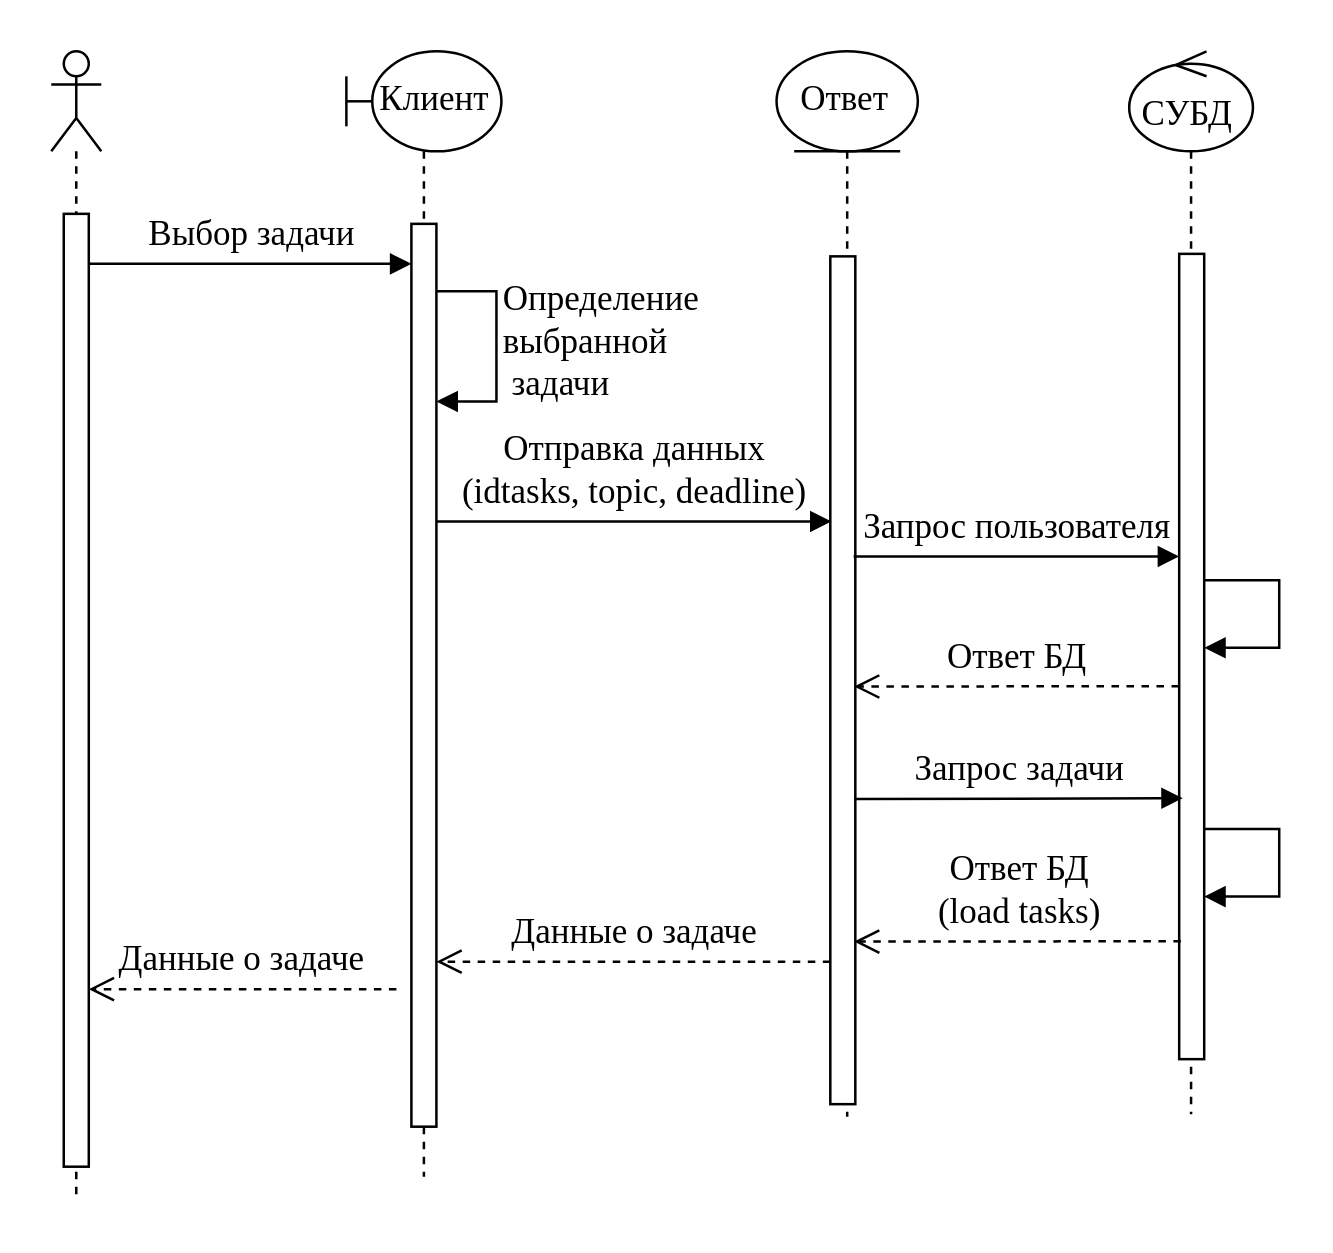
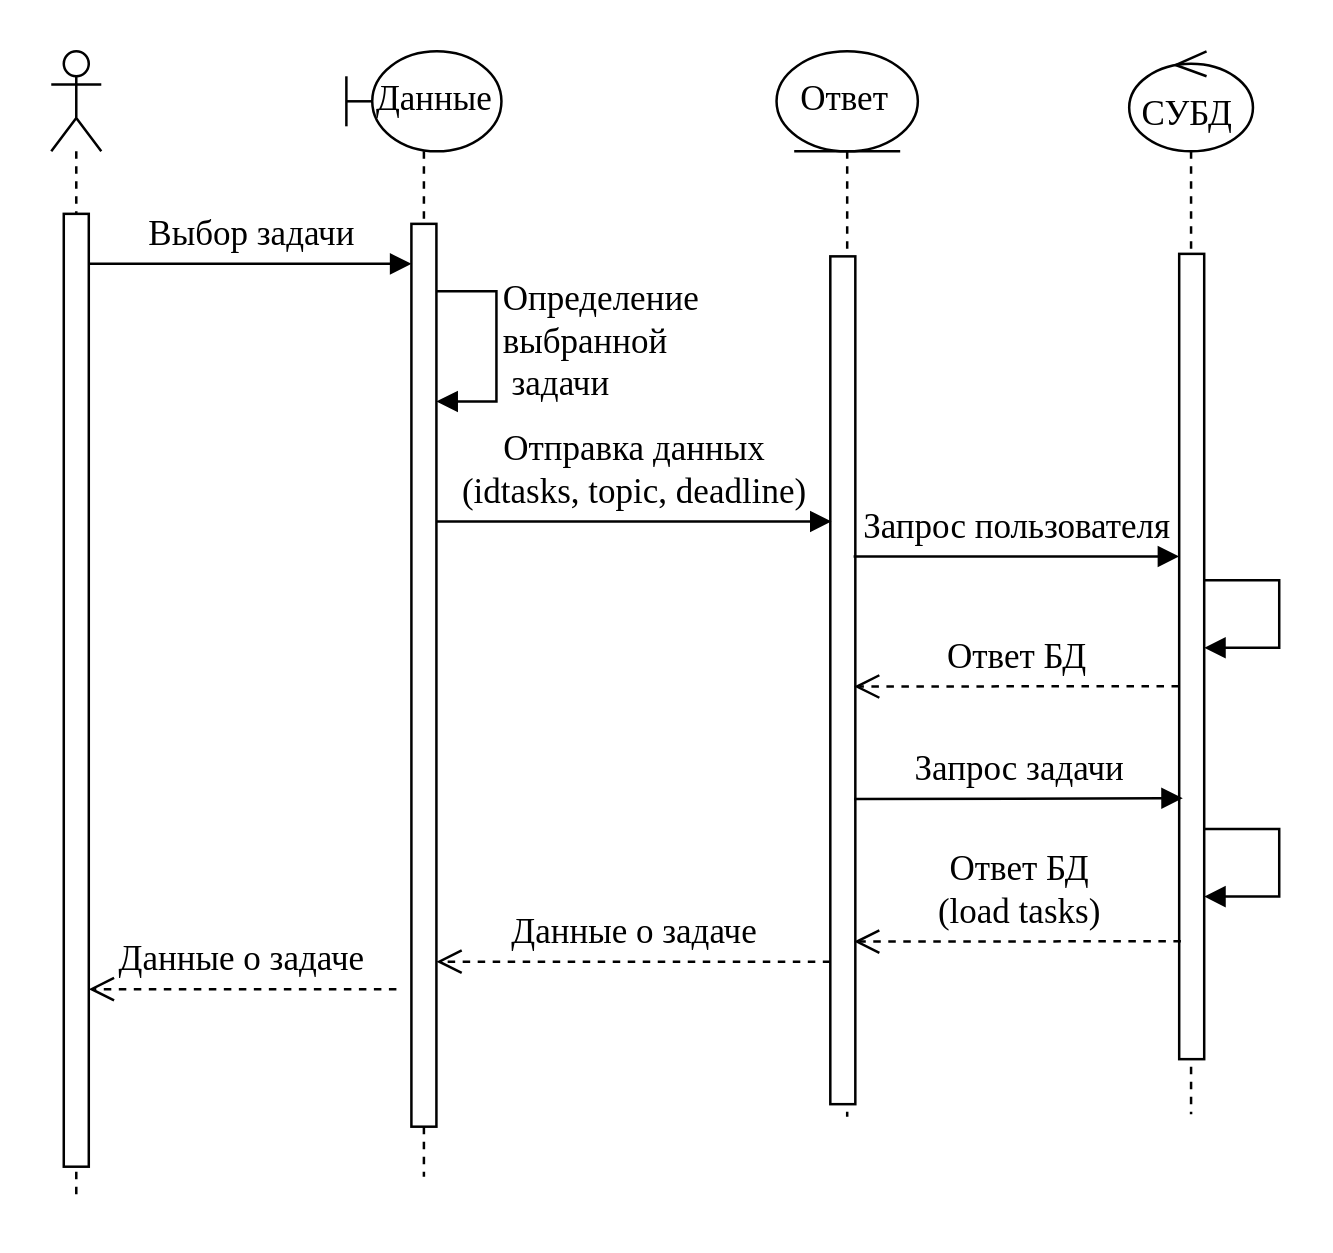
(435, 101) -> (435, 101)
